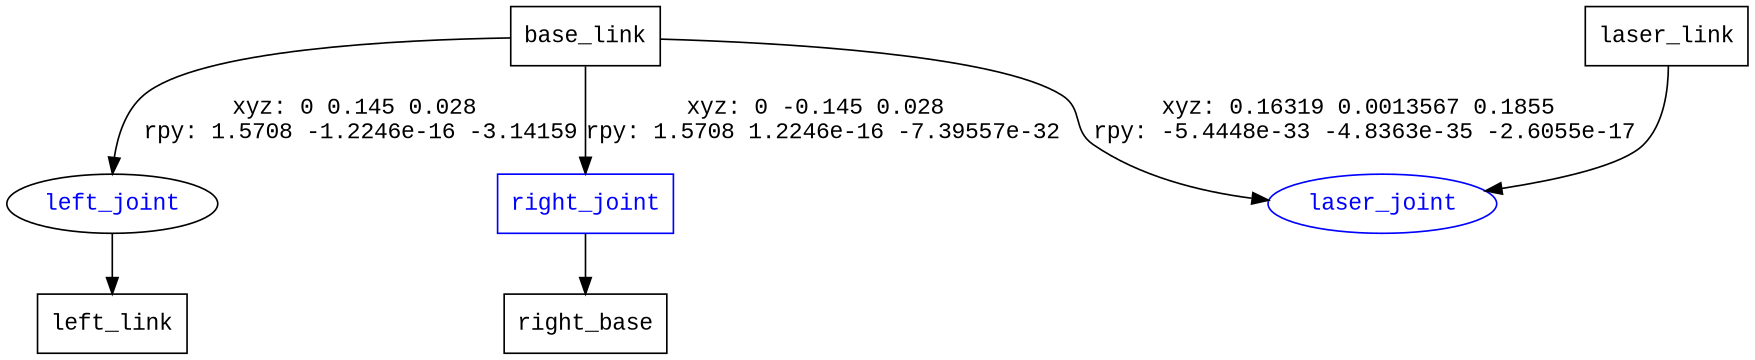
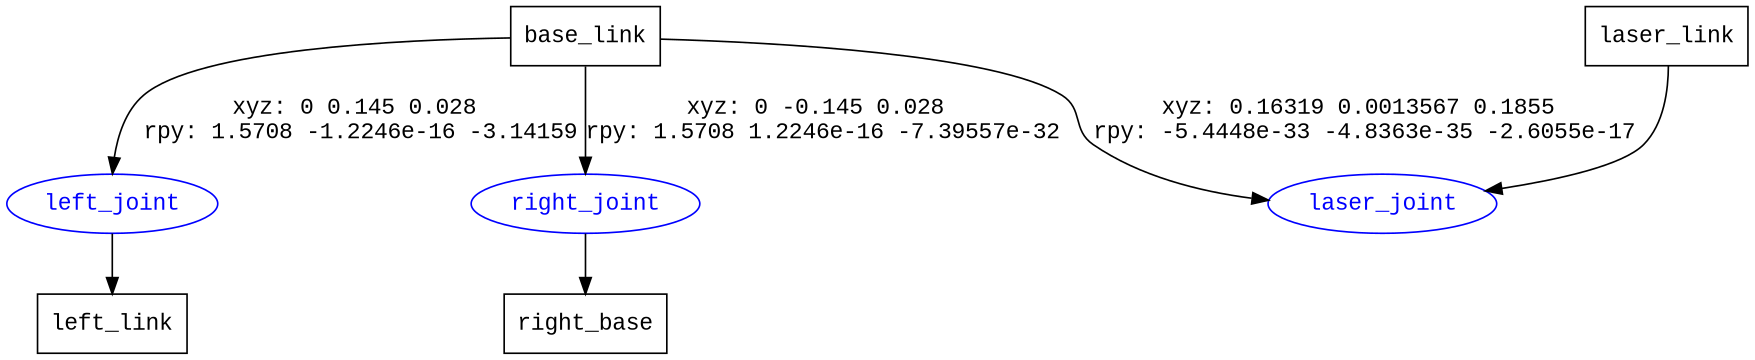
(112, 204) -> (112, 204)
(585, 204) -> (585, 204)
